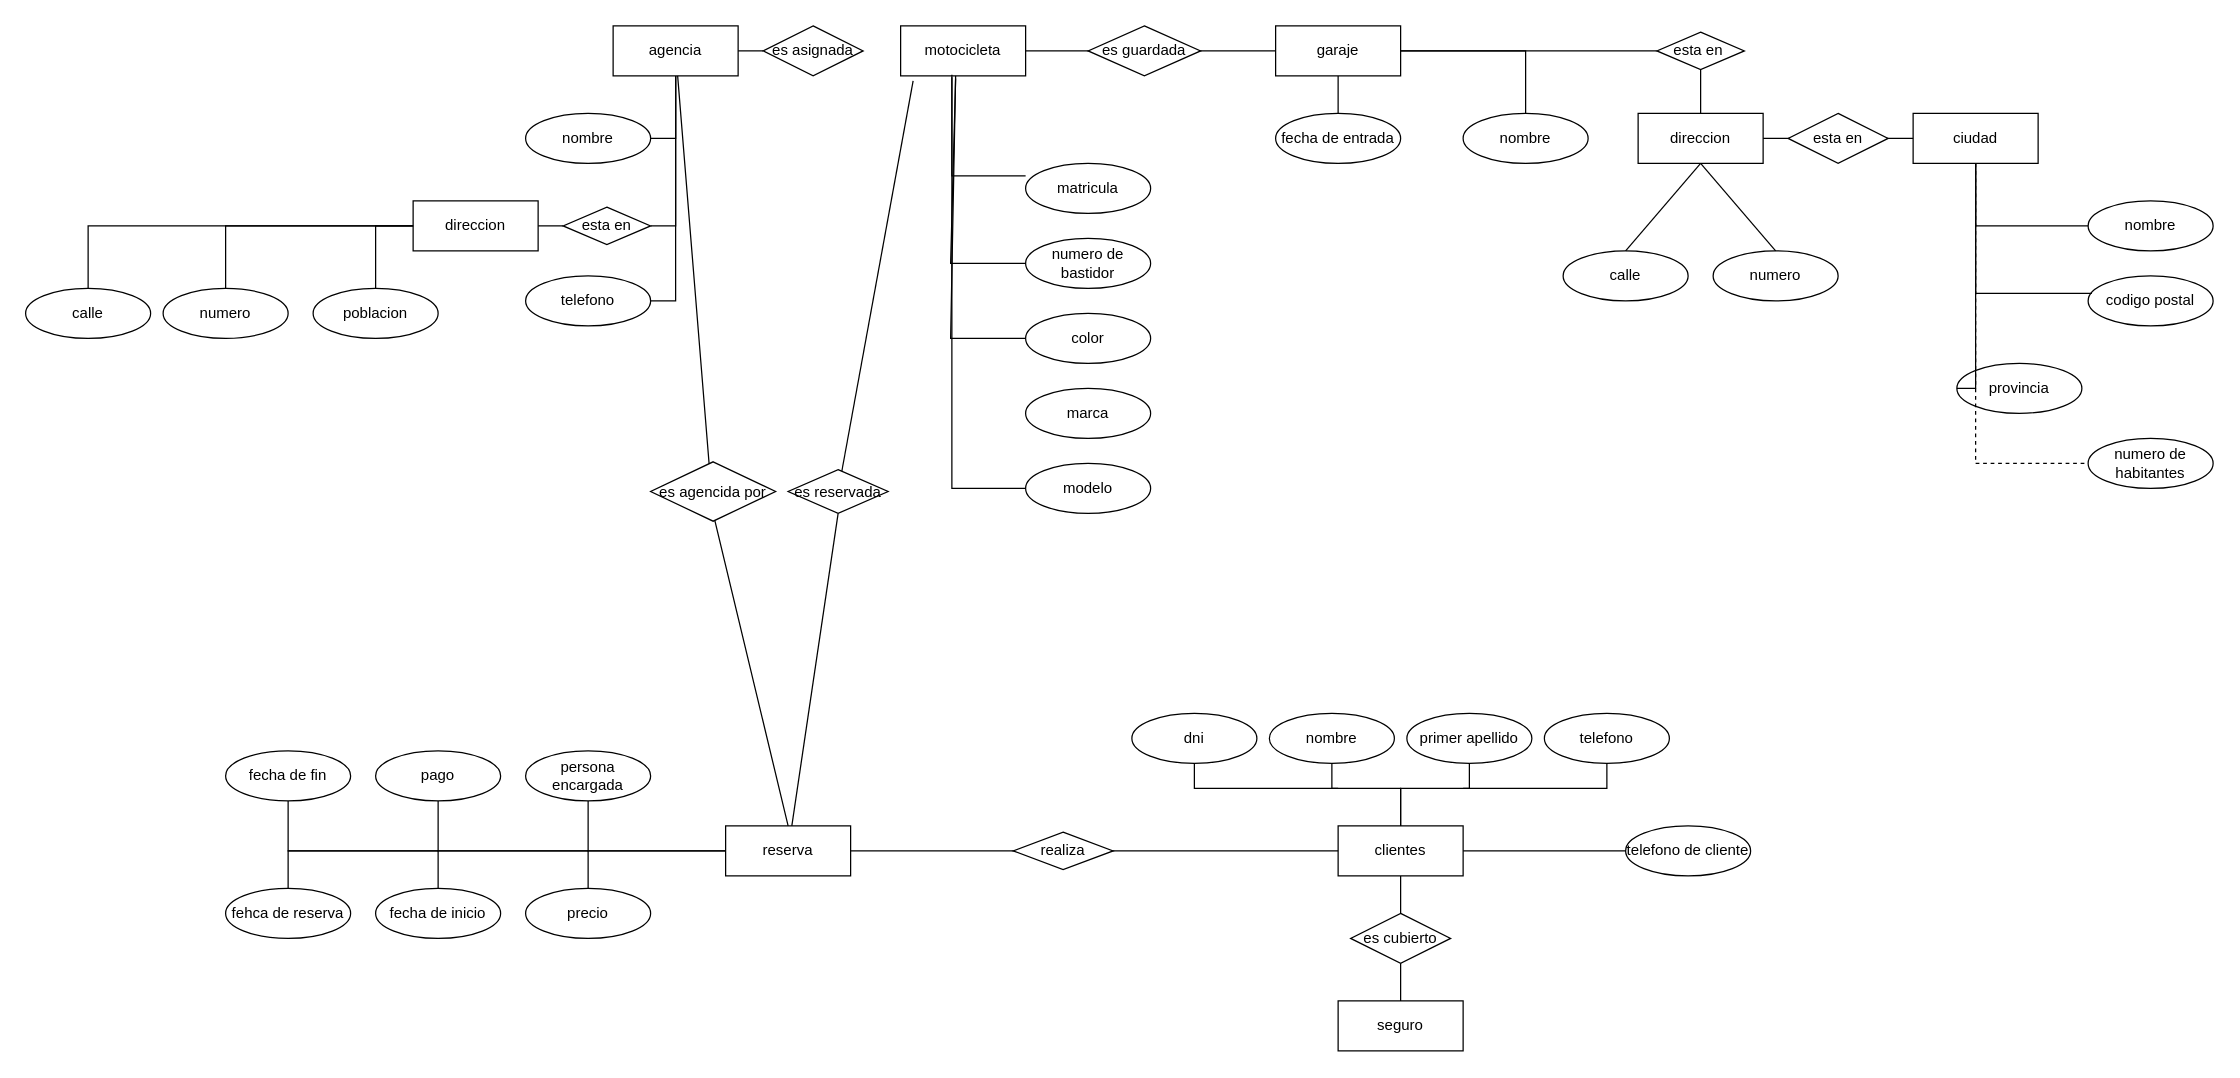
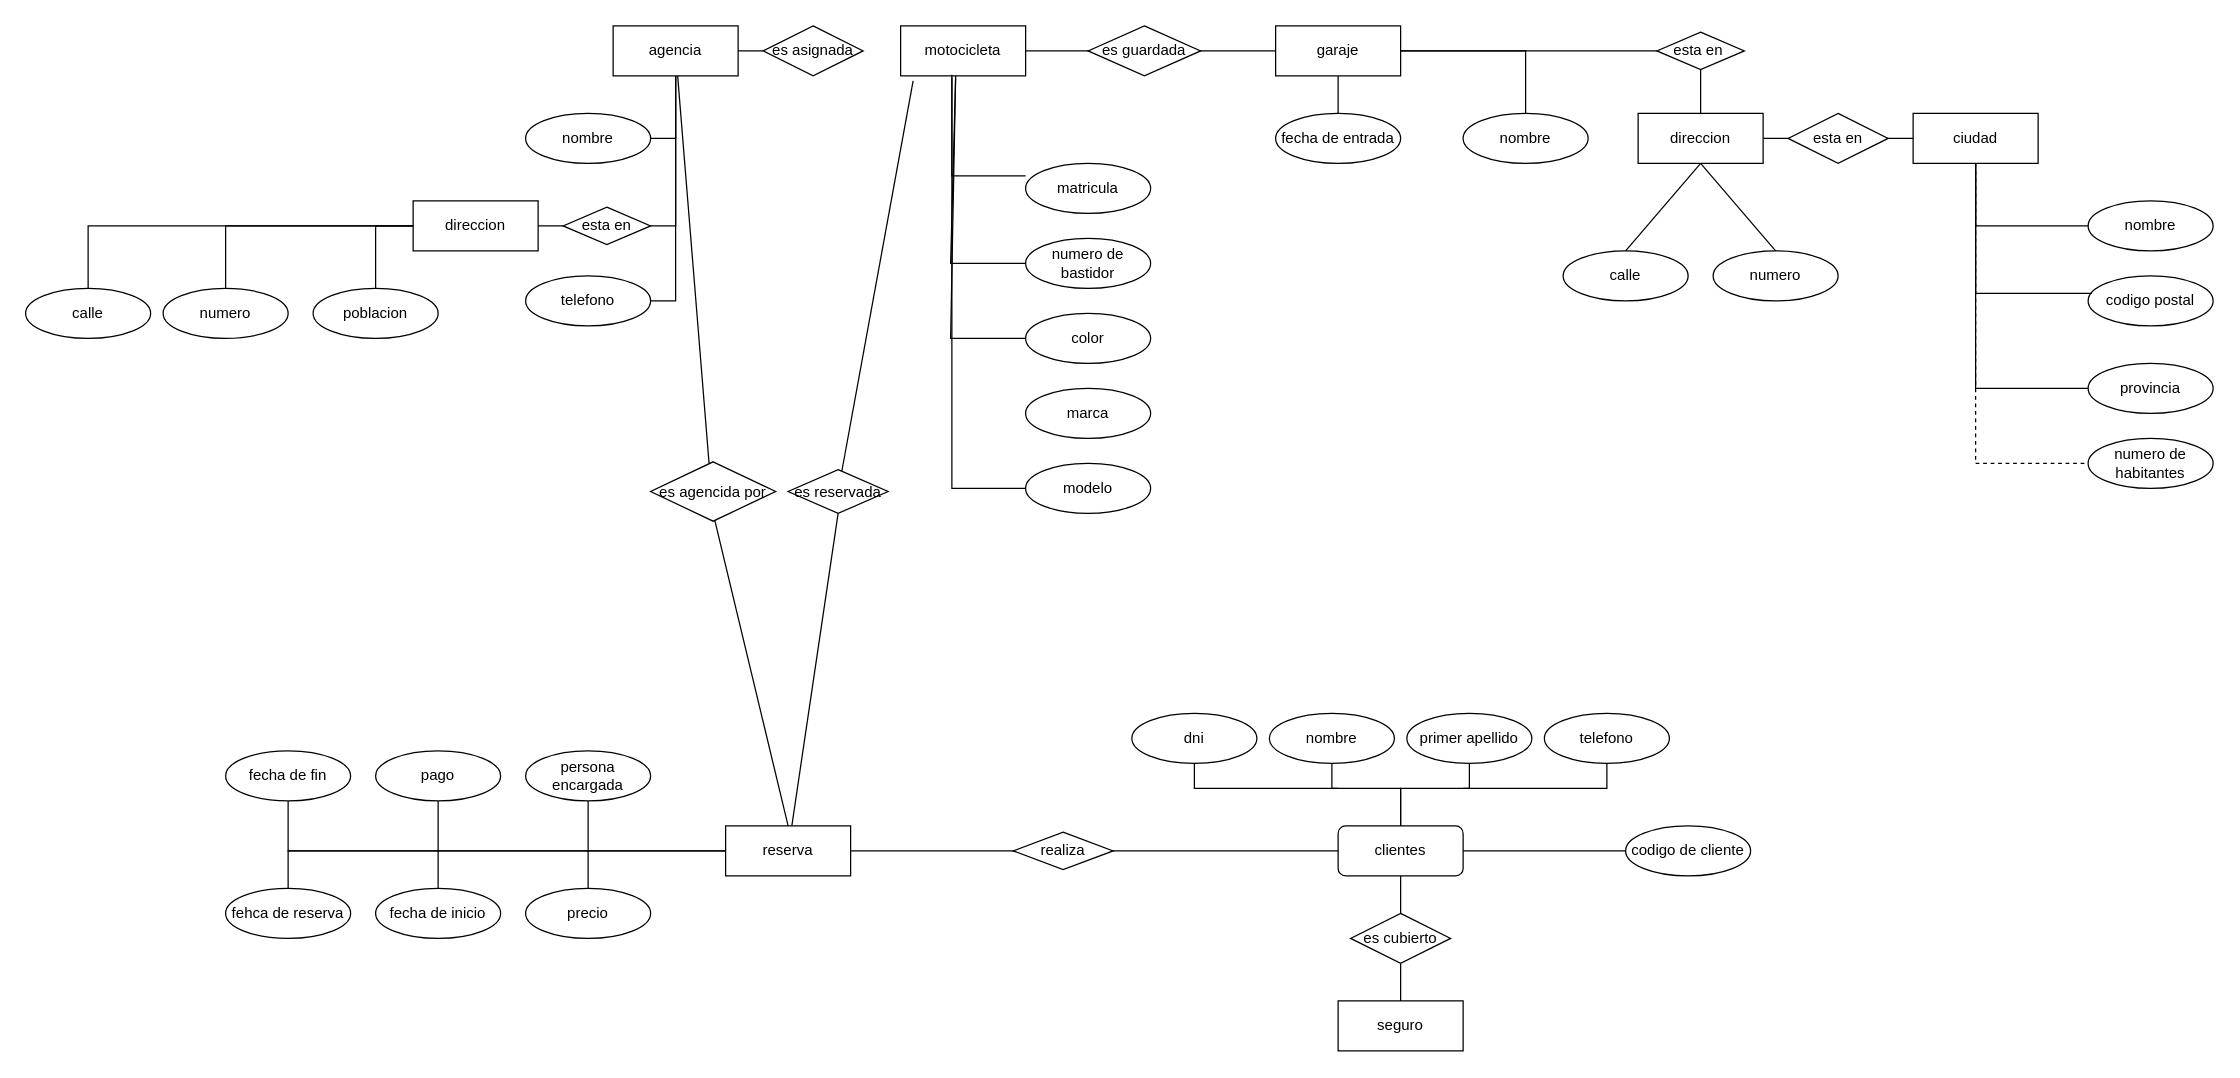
(2019, 388) -> (2151, 388)
(1401, 851) -> (1401, 851)
(1688, 851) -> (1688, 851)
